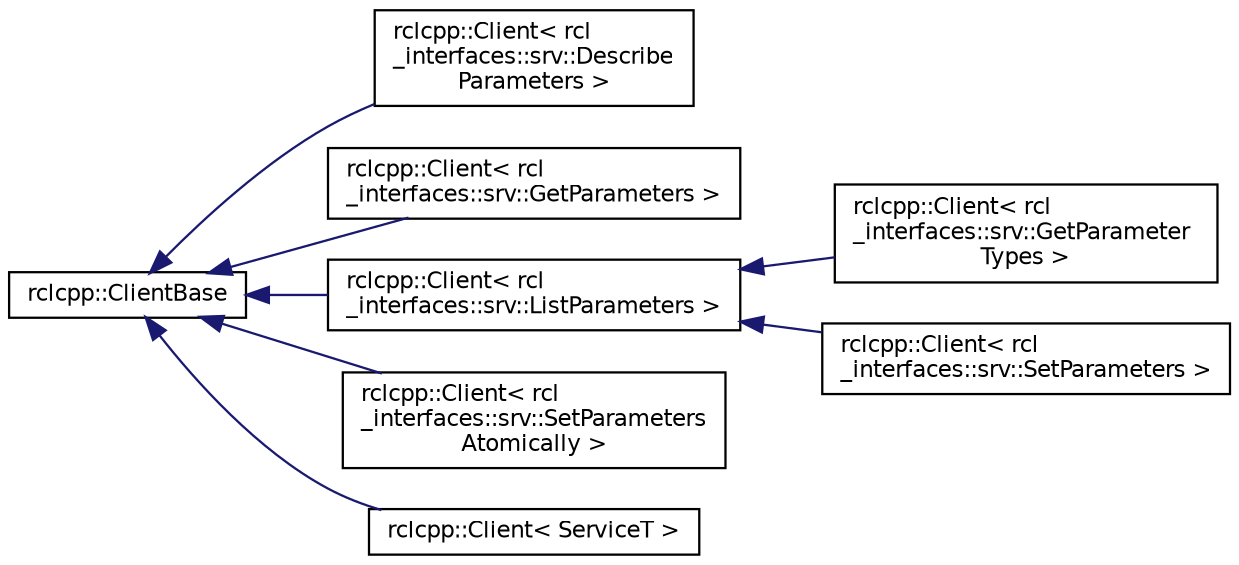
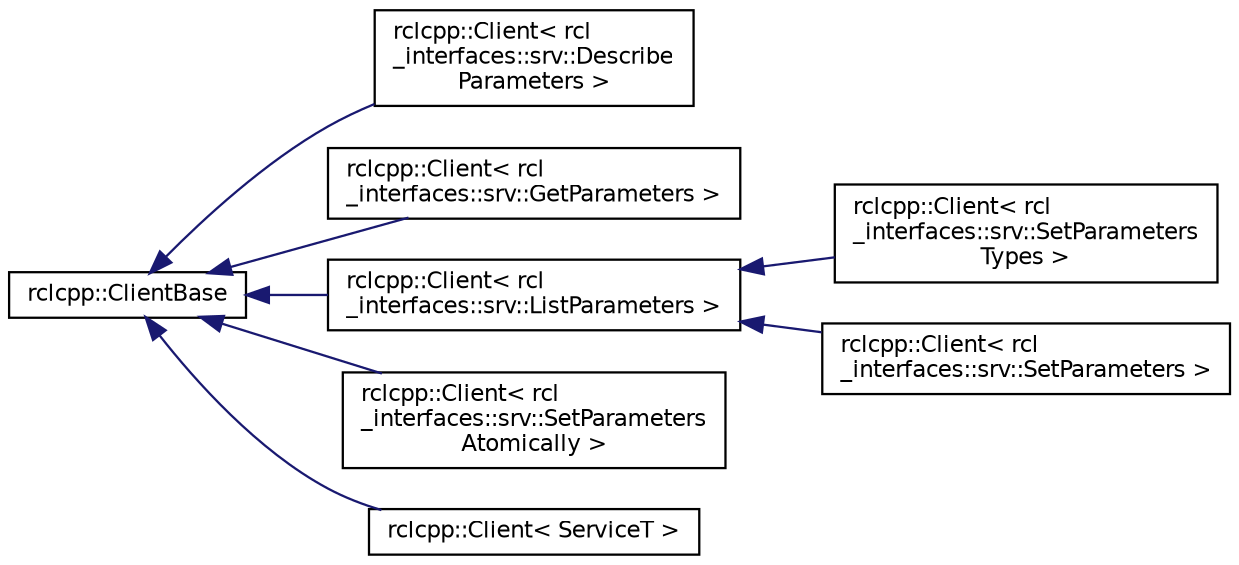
(1026, 233) -> (1026, 233)
